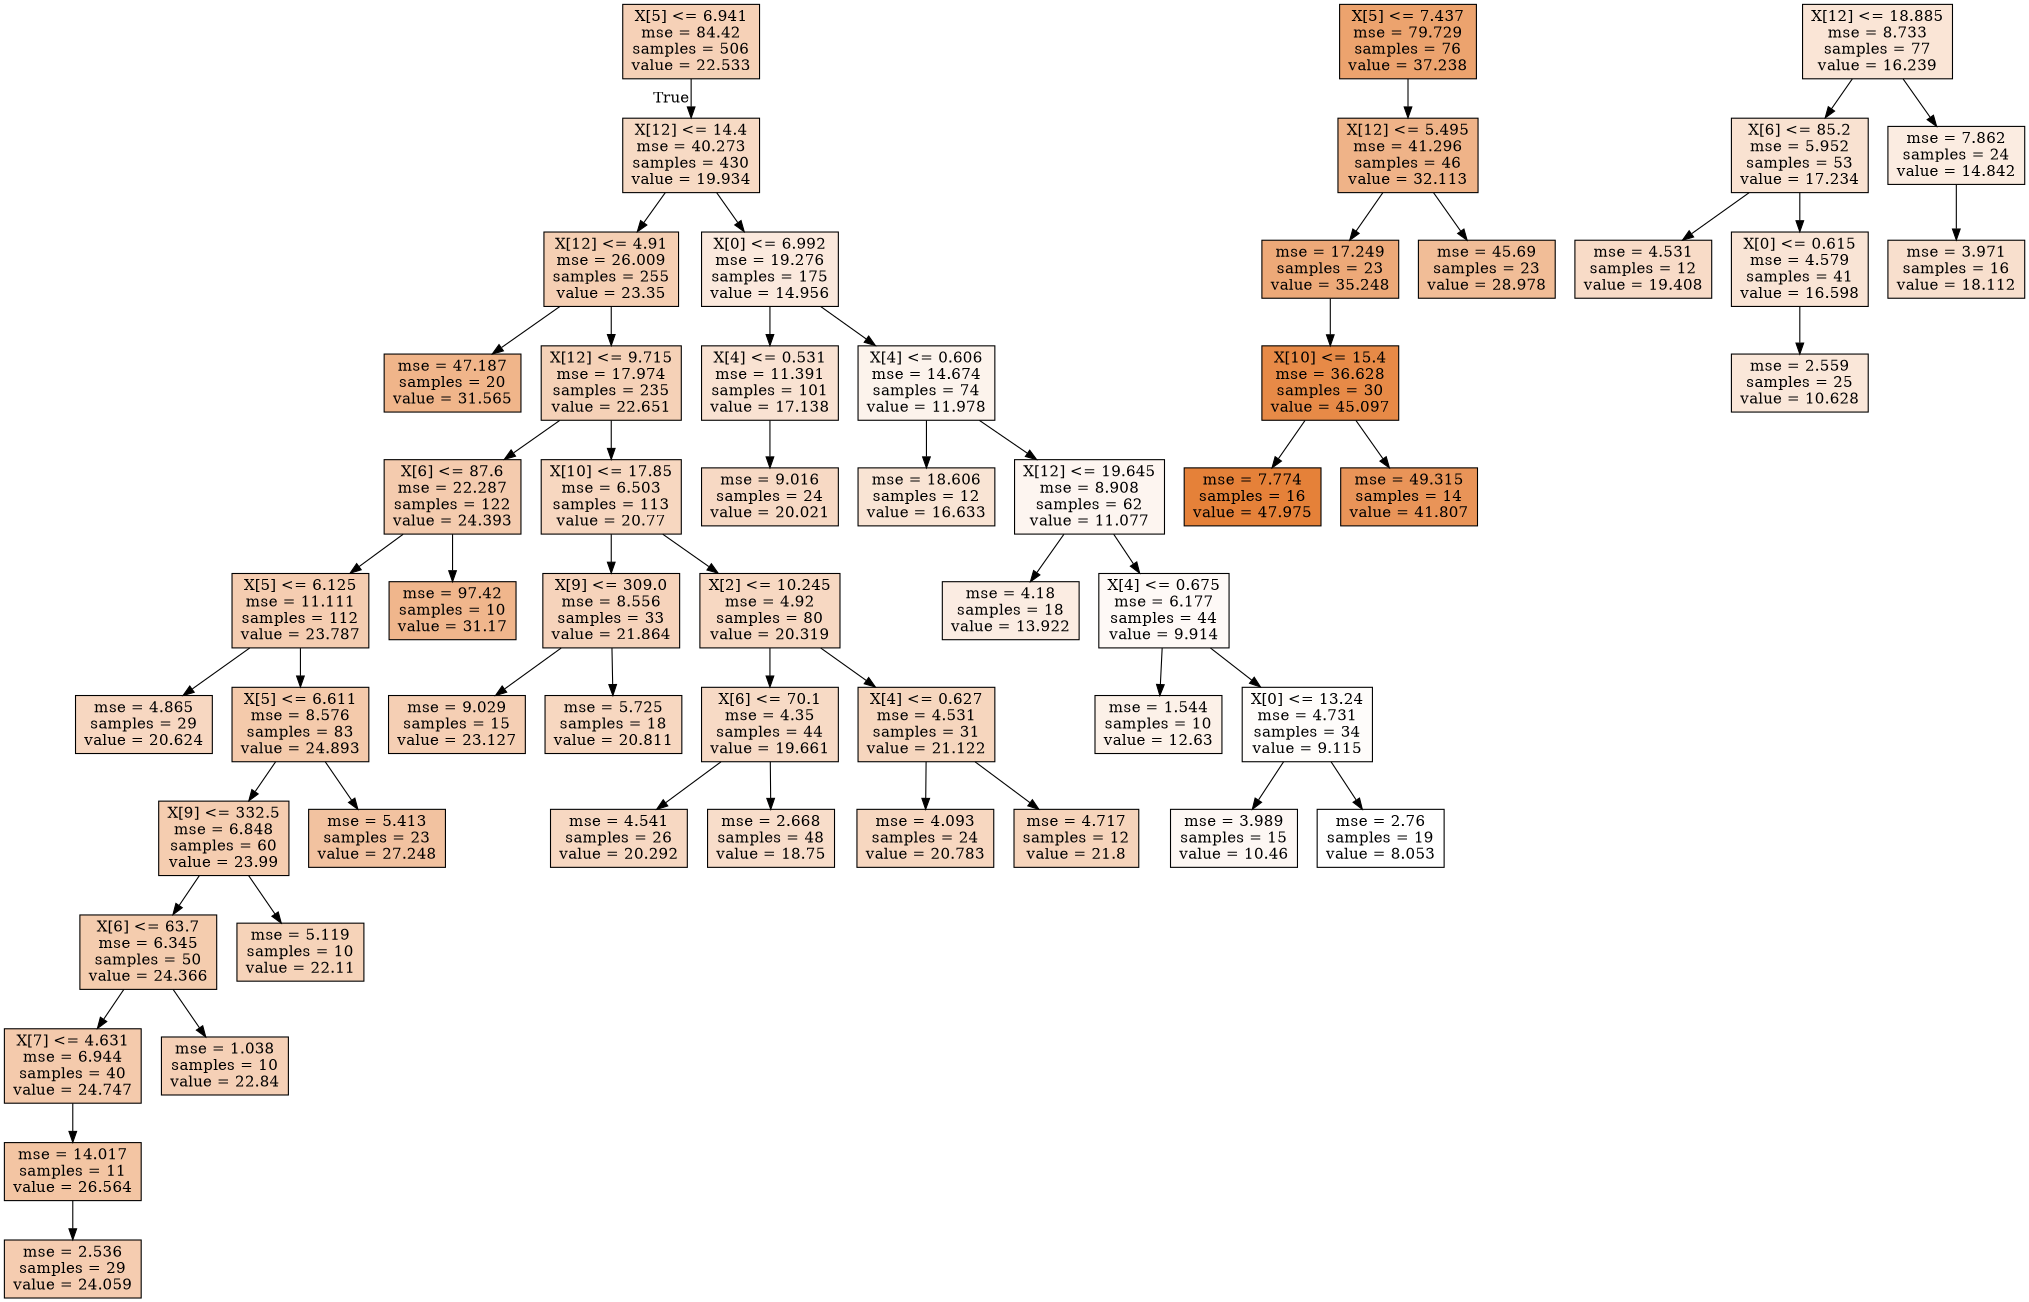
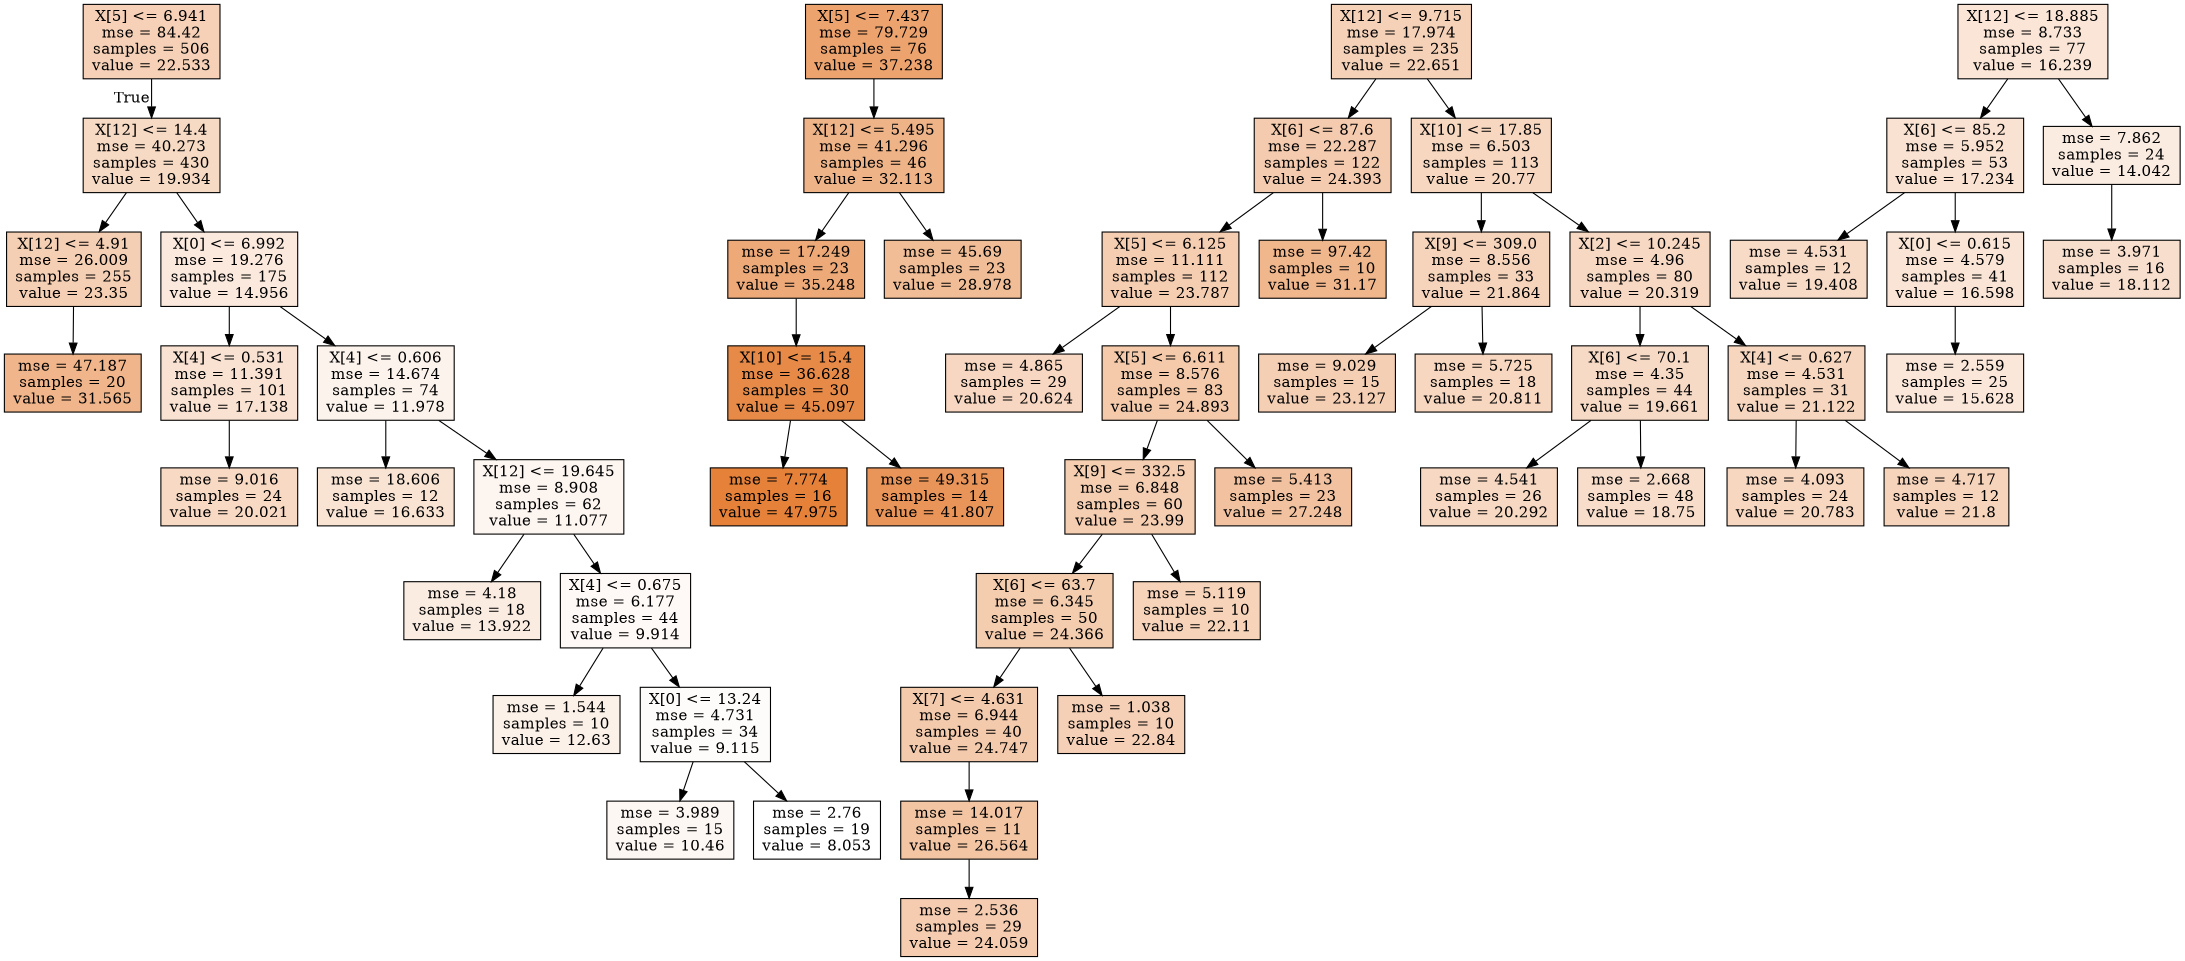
(1956, 155) -> (2112, 155)
(611, 320) -> none
(1800, 383) -> (1955, 383)
(770, 611) -> (1640, 269)
